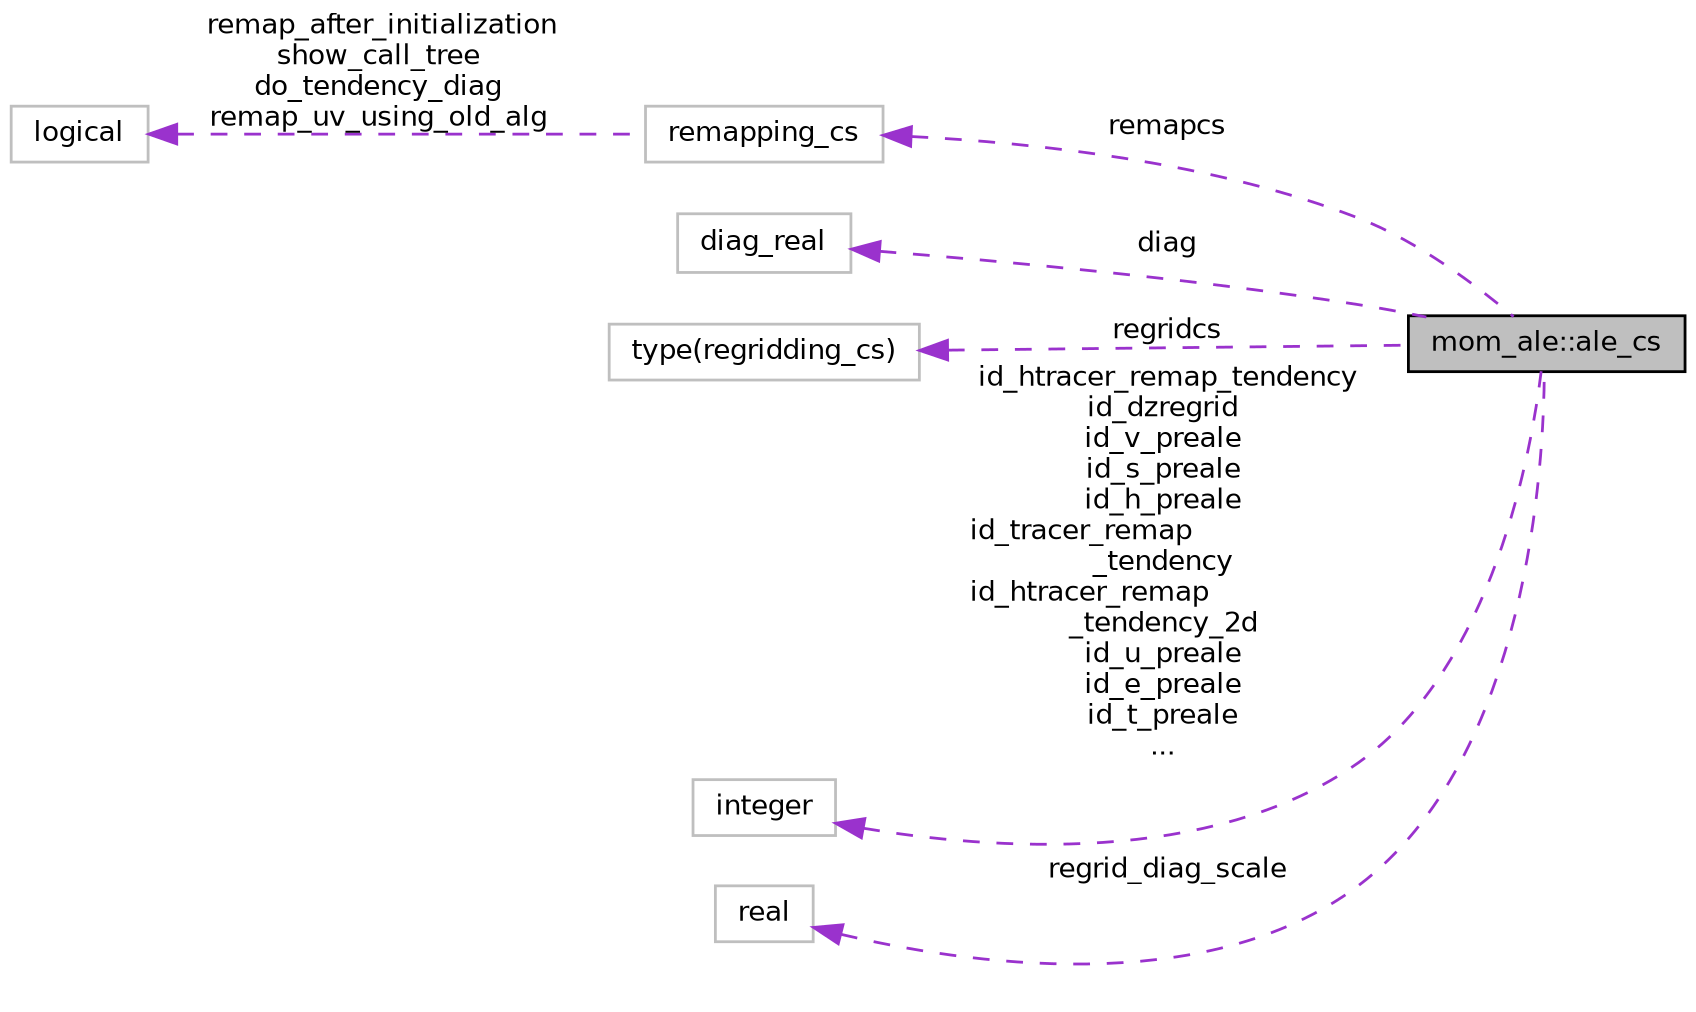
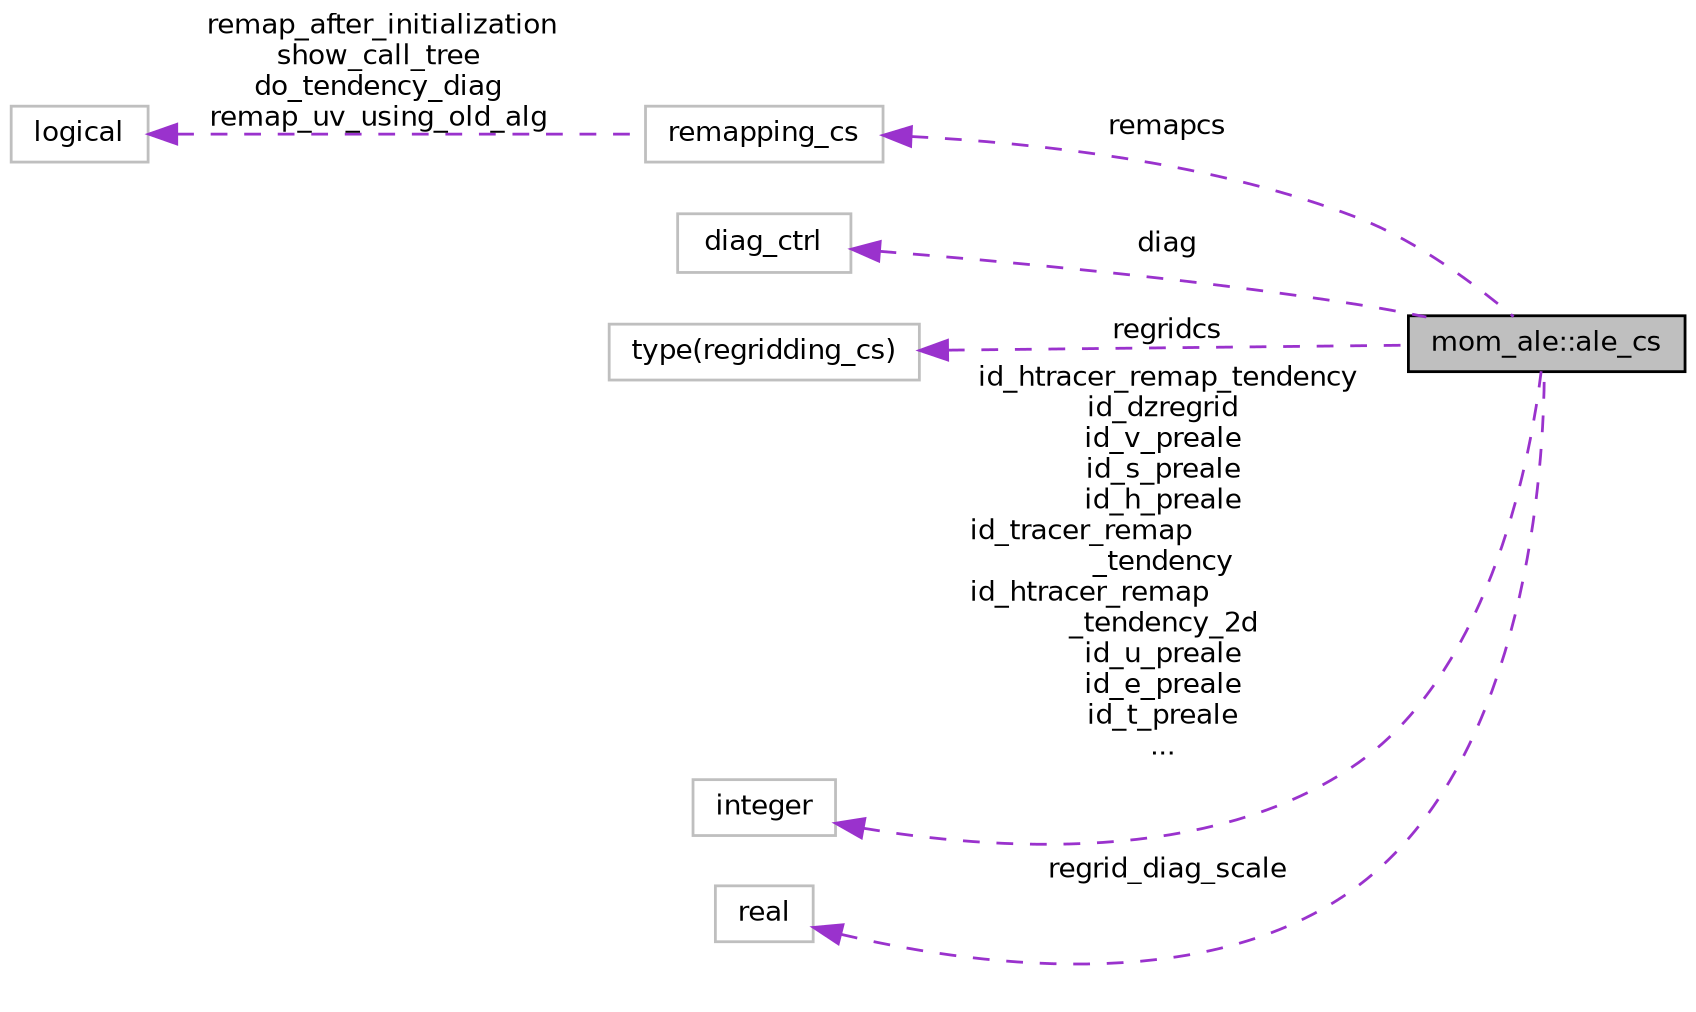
(764, 243) -> (764, 243)
